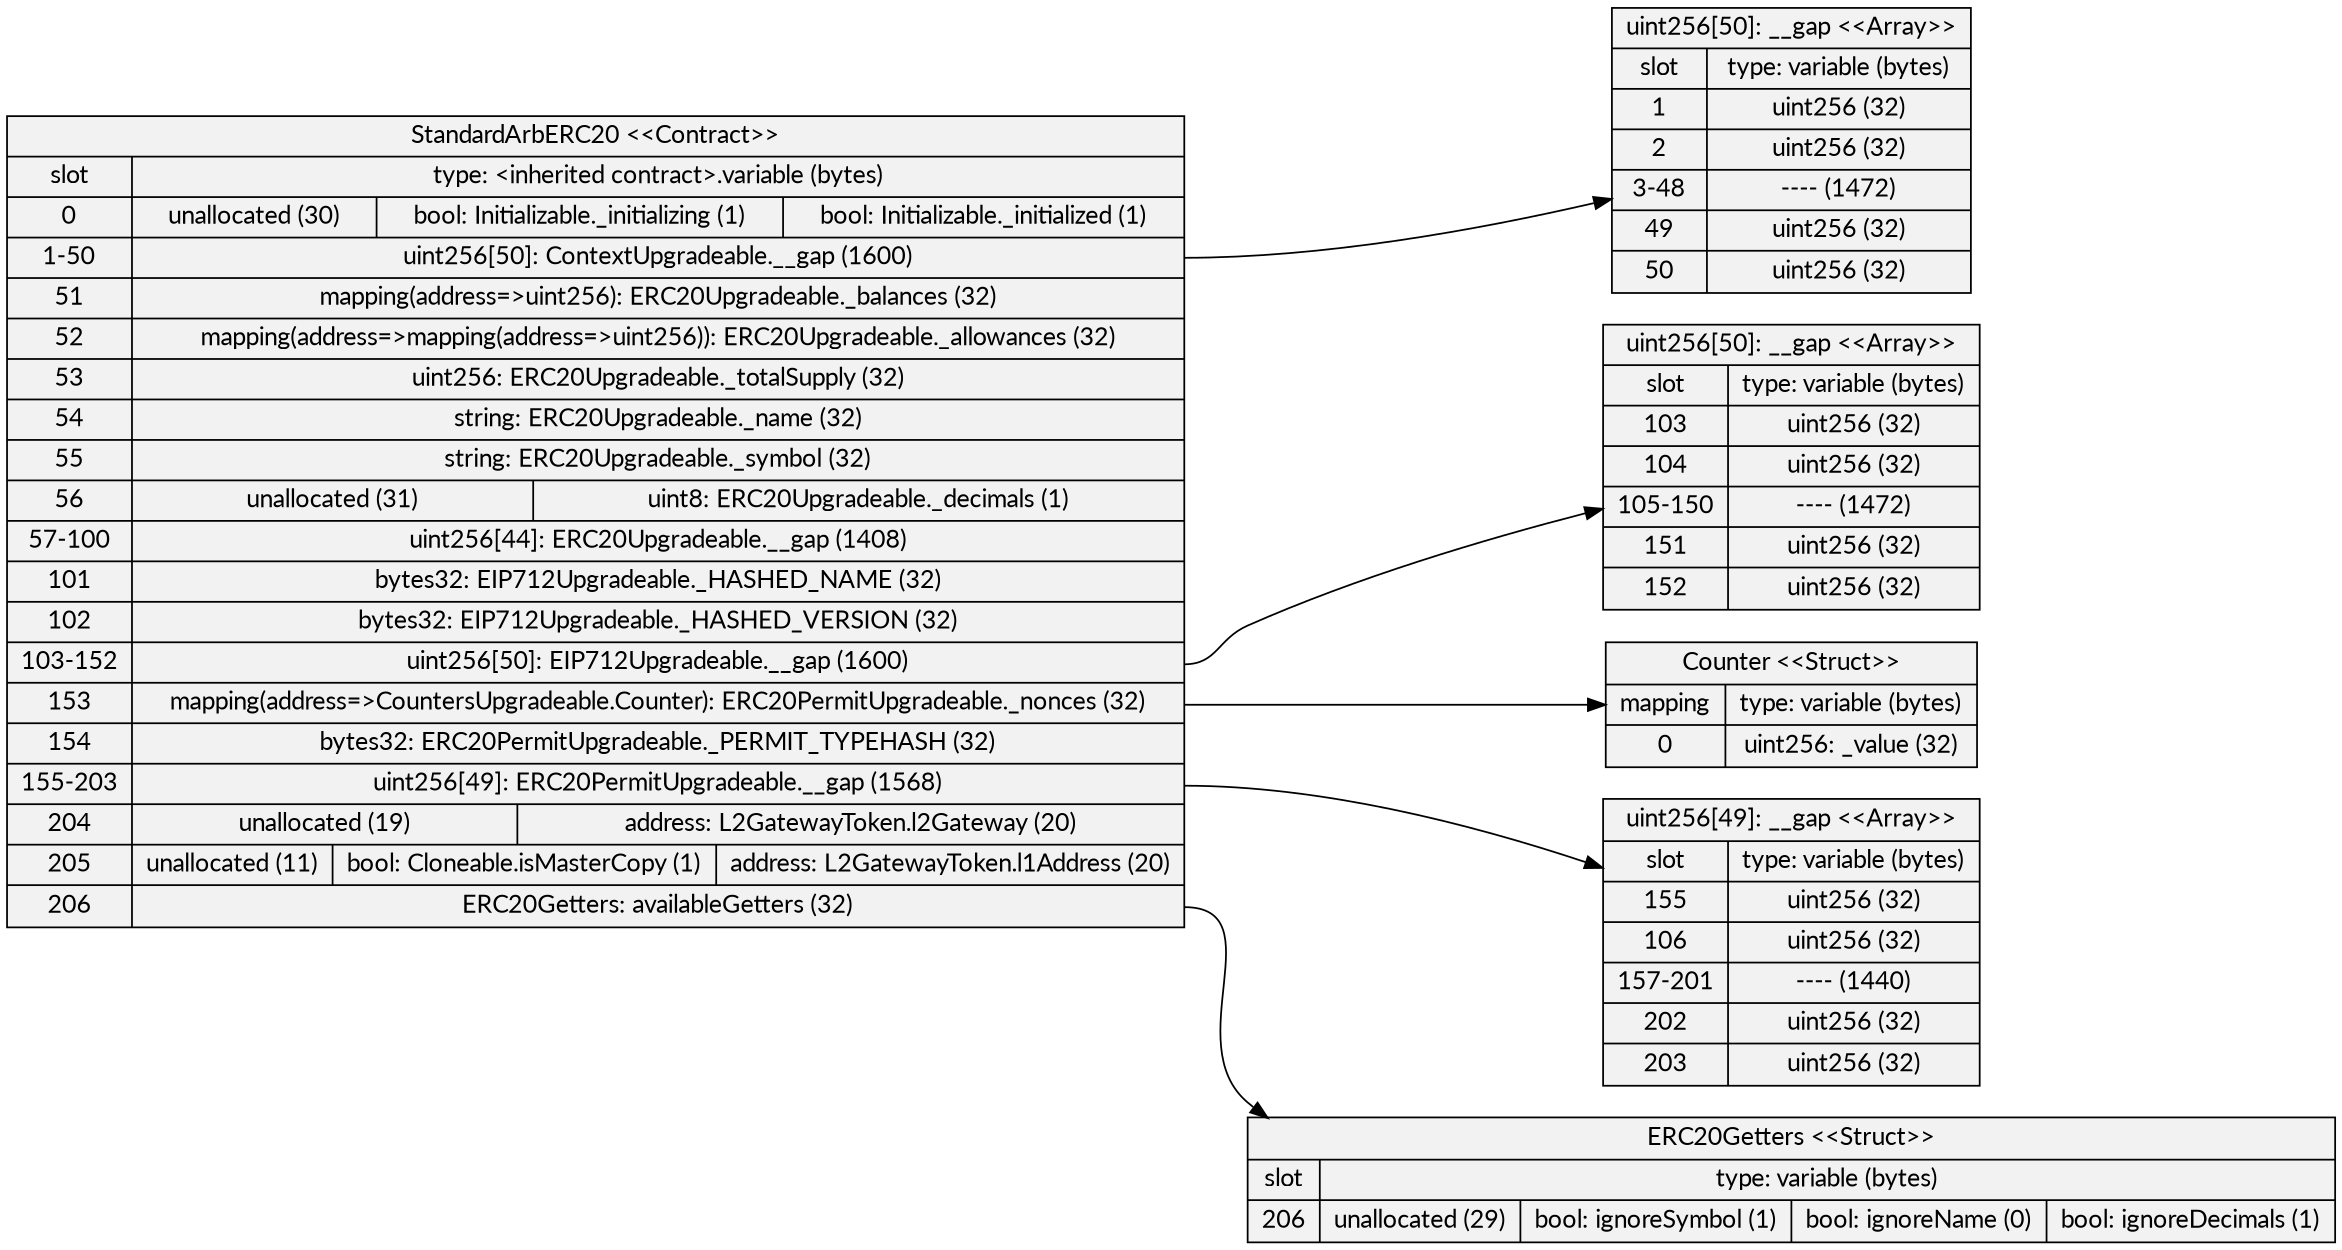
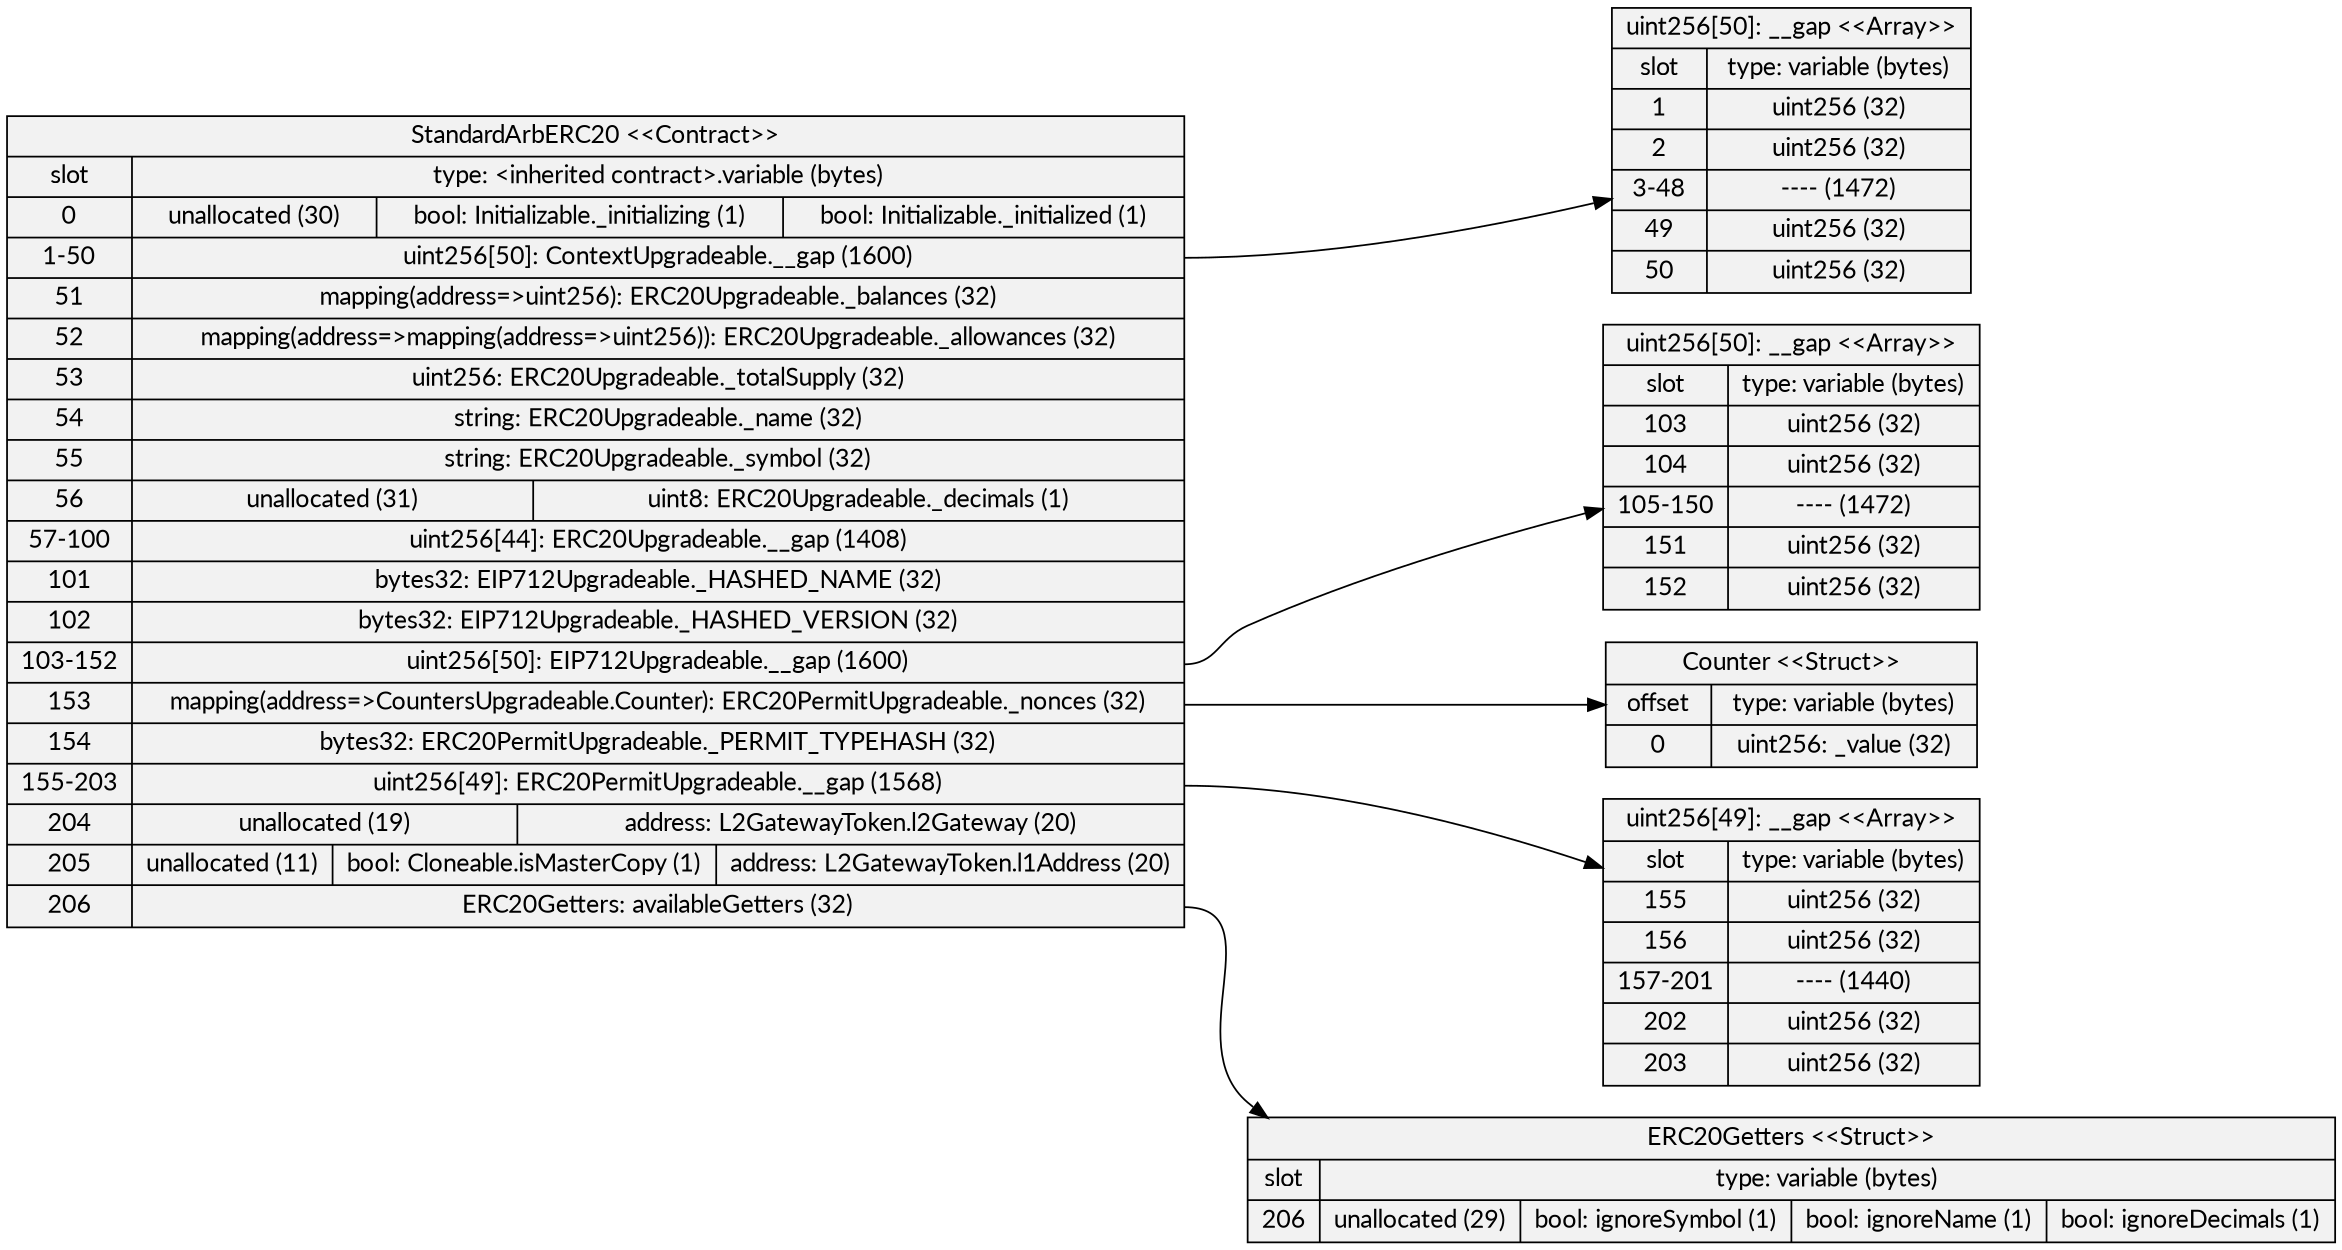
(1666, 704) -> (1659, 704)
(1666, 941) -> (1666, 941)
(1919, 1220) -> (1919, 1220)
